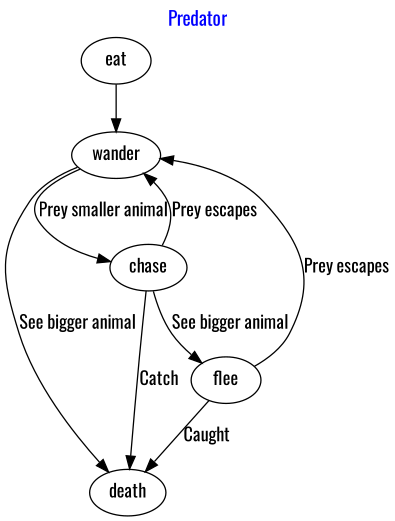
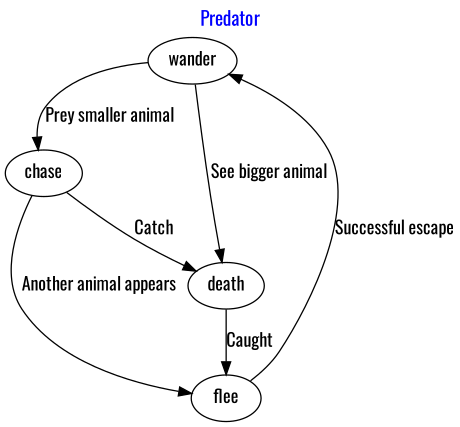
(116, 61) -> none
(171, 212) -> none
(347, 268) -> (395, 230)
(231, 324) -> (99, 286)
(182, 431) -> (226, 336)
